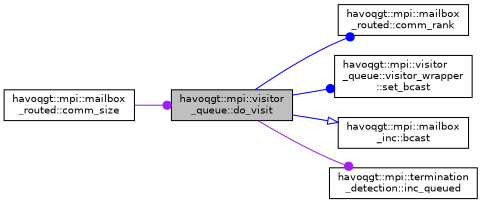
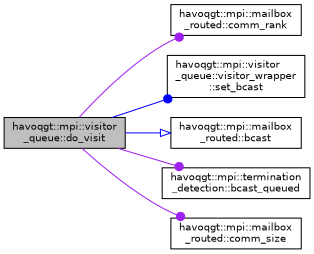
(299, 62) -> (124, 74)
(149, 105) -> (127, 185)
(403, 133) -> (236, 133)
(403, 183) -> (236, 183)
